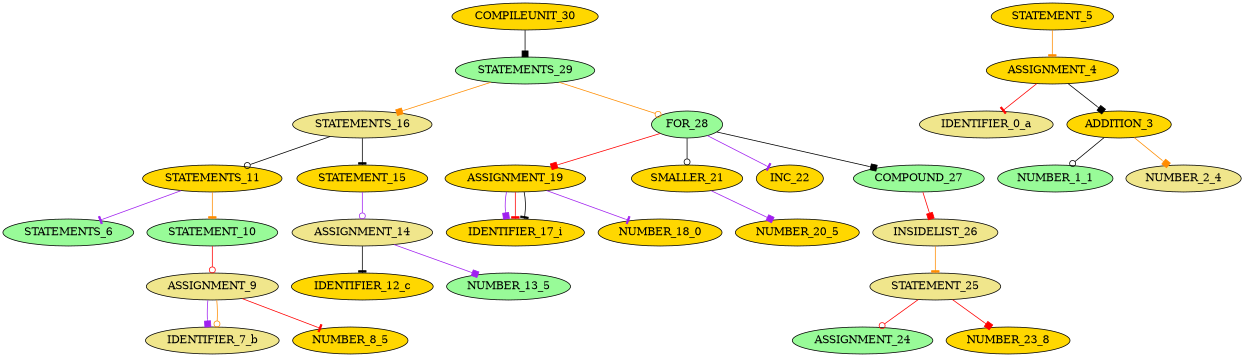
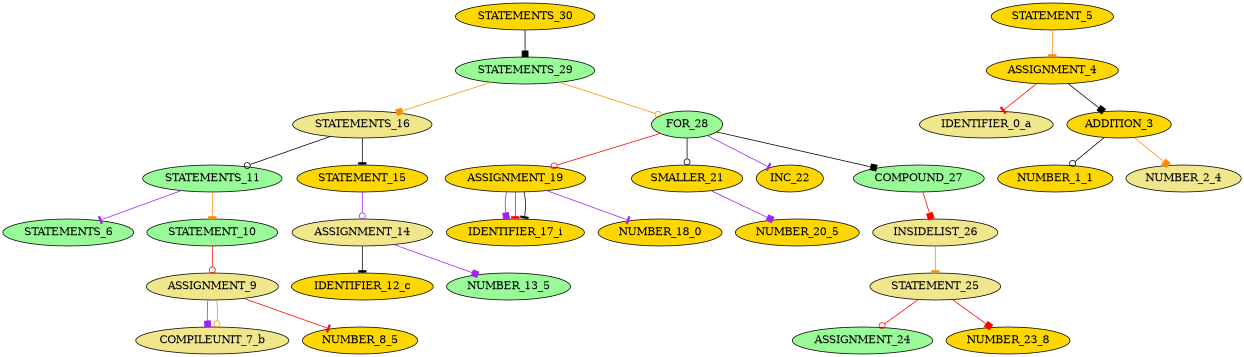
(525, 16) -> (525, 16)
(609, 149) -> (609, 149)
(212, 178) -> (212, 178)
(1055, 178) -> (1055, 178)
(212, 340) -> (212, 340)
